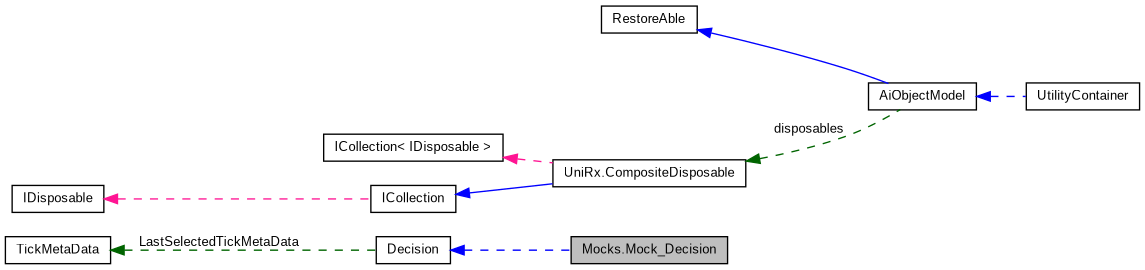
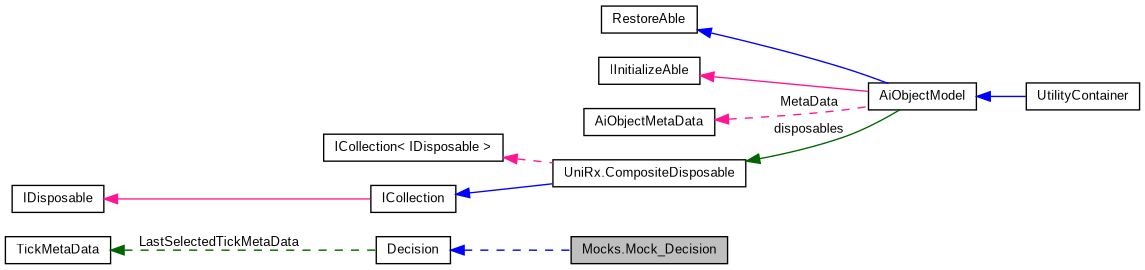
none -> (649, 71)
(1008, 96) -> (1008, 96)
none -> (649, 122)
(832, 141) -> (832, 141)
(244, 199) -> (244, 199)
